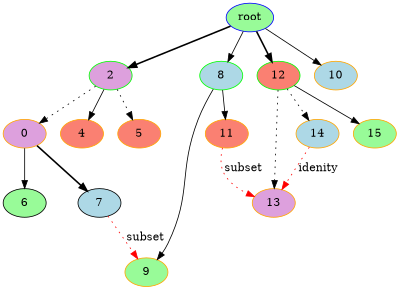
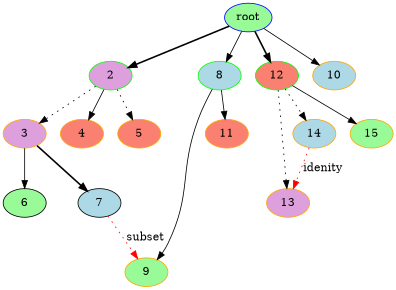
(25, 134) -> (25, 134)
(225, 176) -> none
